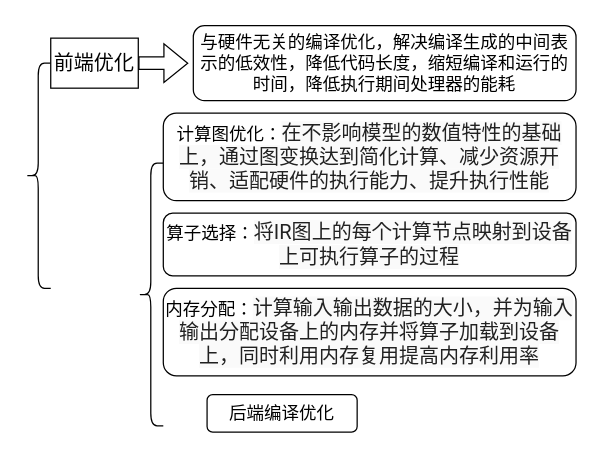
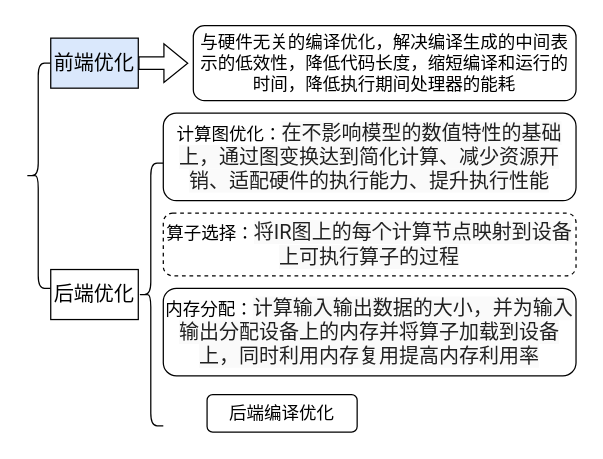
(94, 63) -> (94, 63)
(369, 244) -> (369, 244)
none -> (94, 294)
